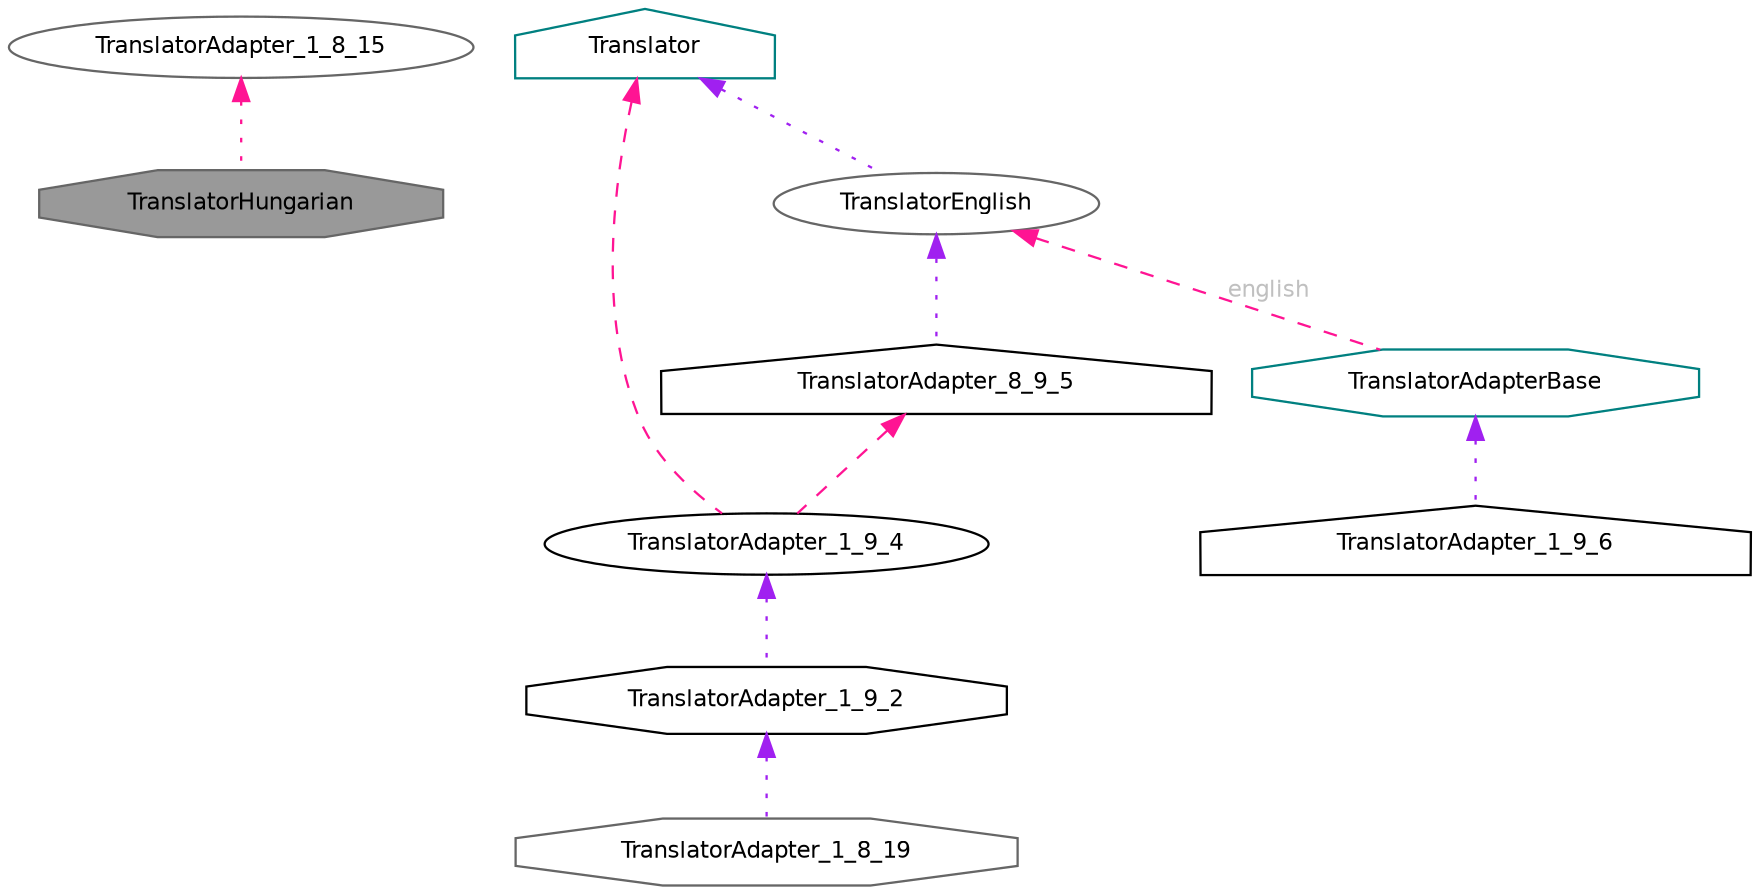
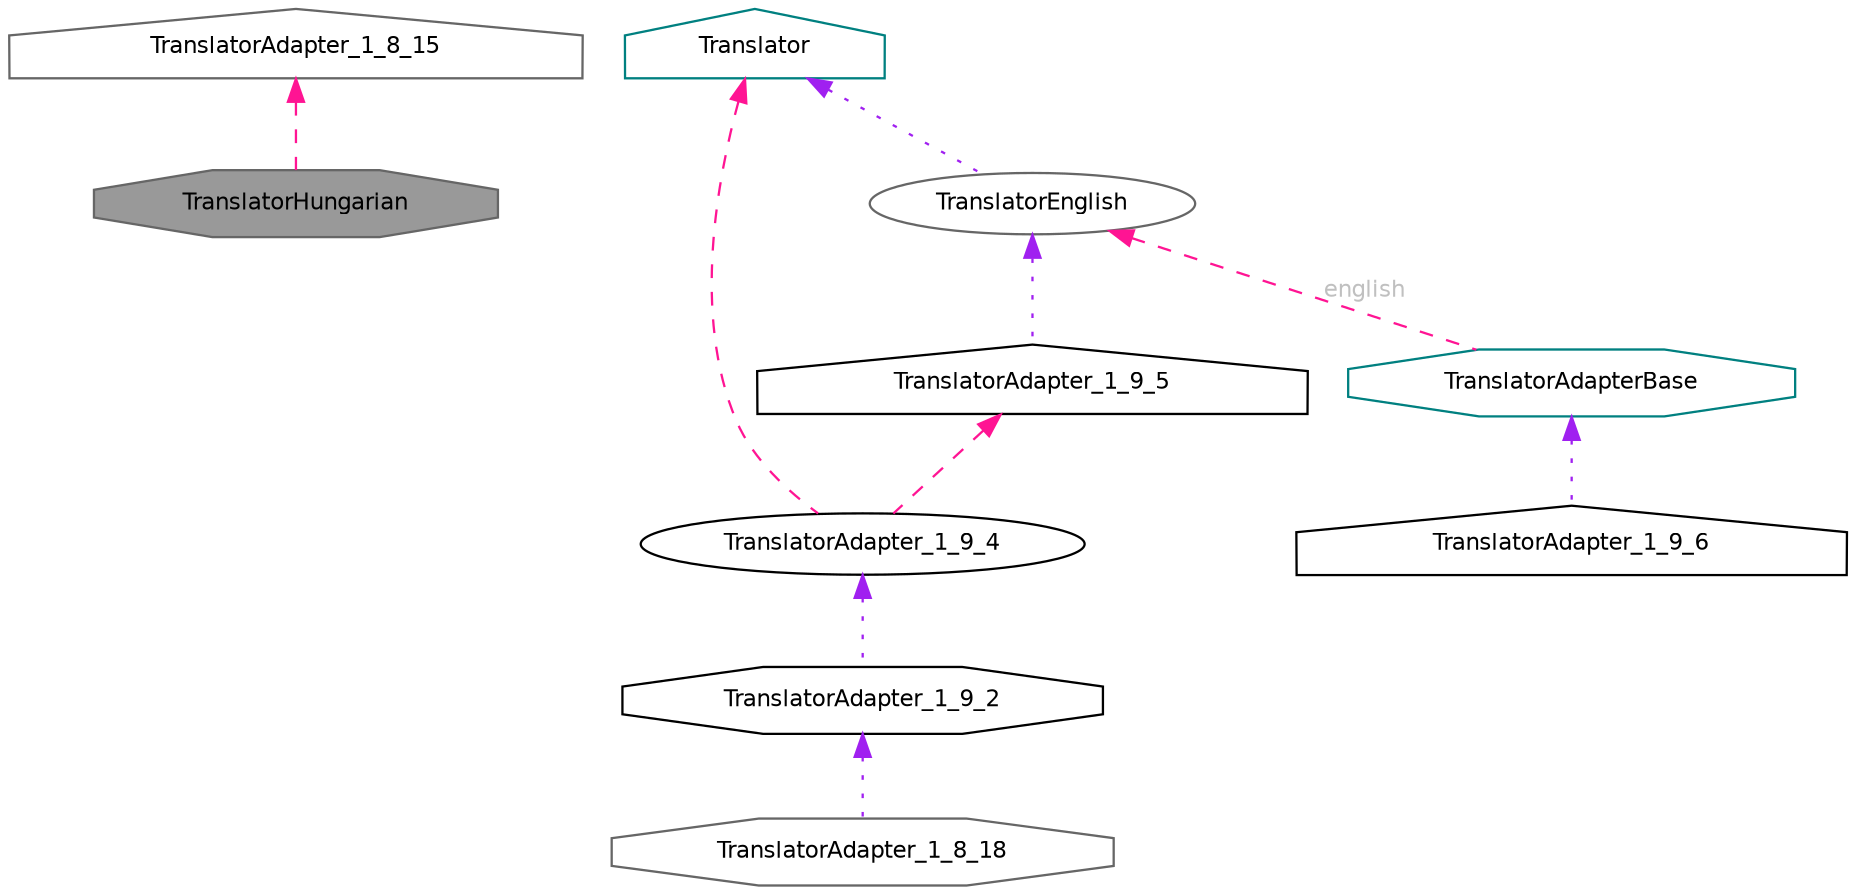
(241, 47) -> (296, 47)
(241, 135) -> (296, 136)
(936, 383) -> (1032, 383)
(767, 852) -> (863, 852)
